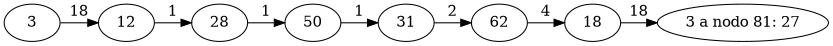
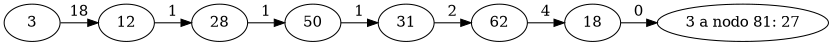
(639, 12) -> (639, 12)
